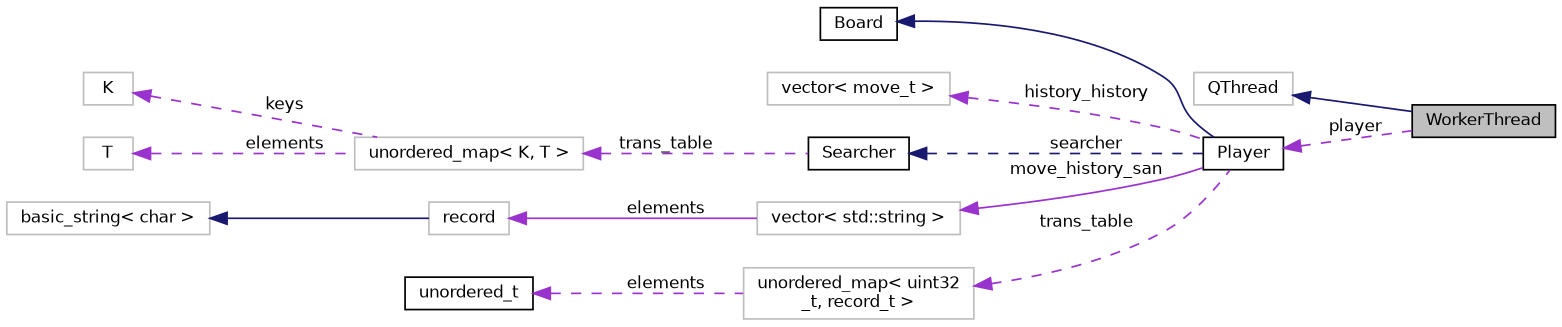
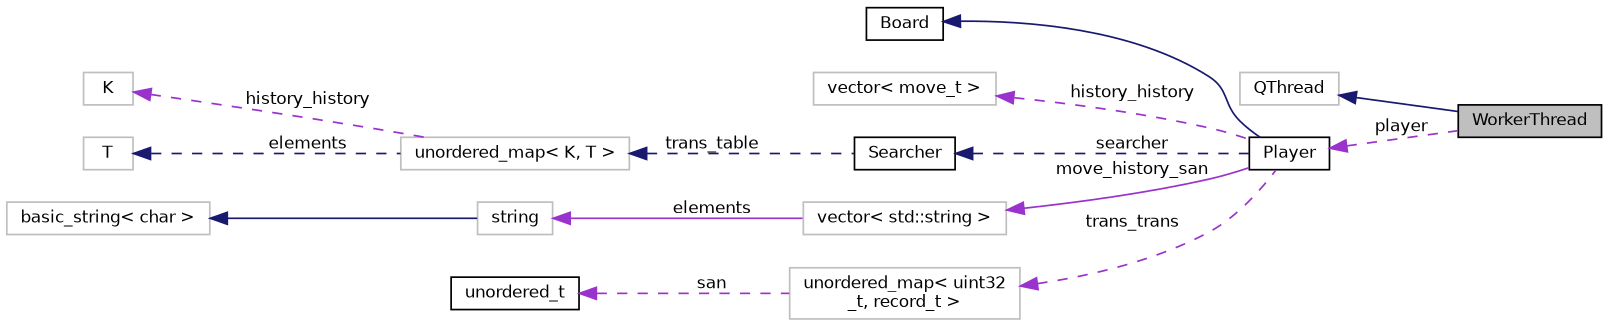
(282, 105) -> (305, 100)
(253, 154) -> (276, 154)
(705, 154) -> (751, 154)
(469, 218) -> (515, 218)
(1084, 223) -> (1130, 223)
(663, 284) -> (710, 284)
